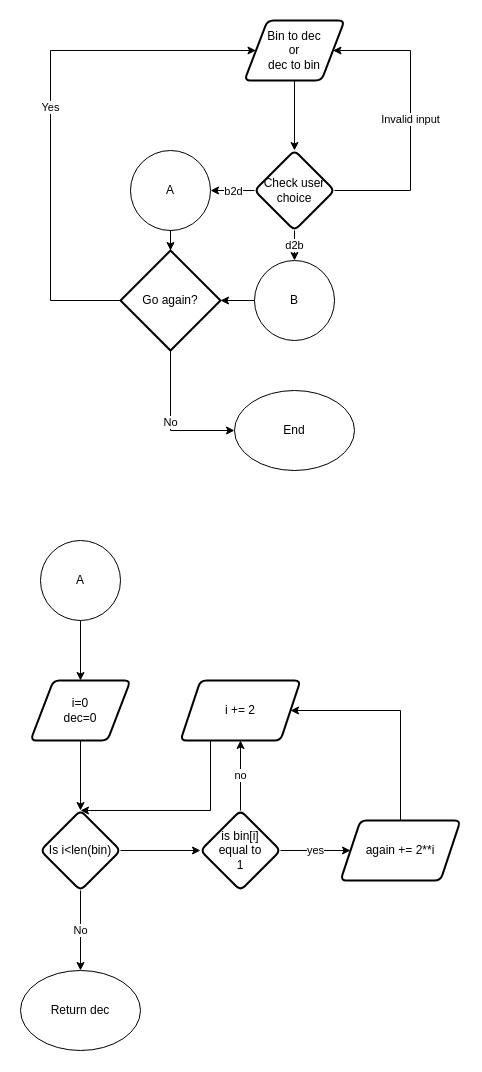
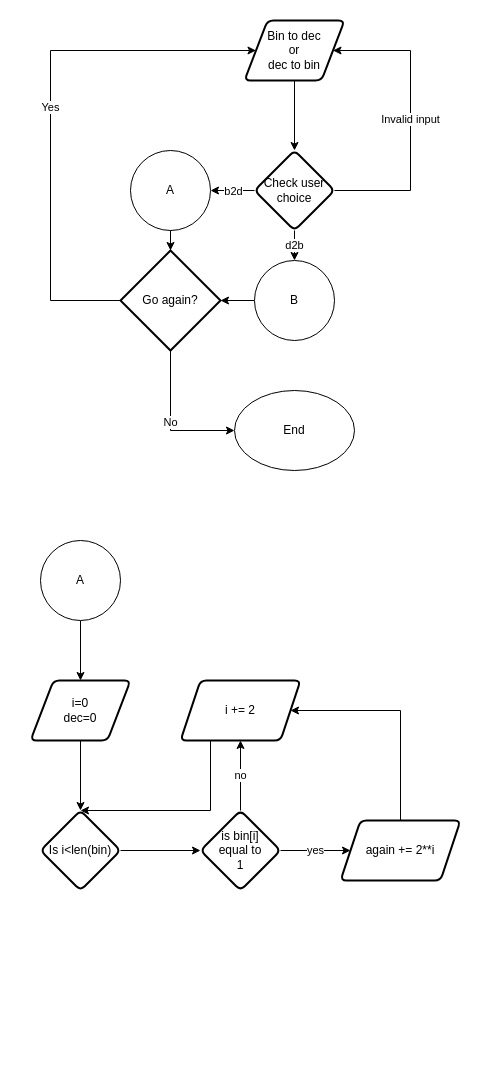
(81, 927) -> none
(81, 1011) -> none
